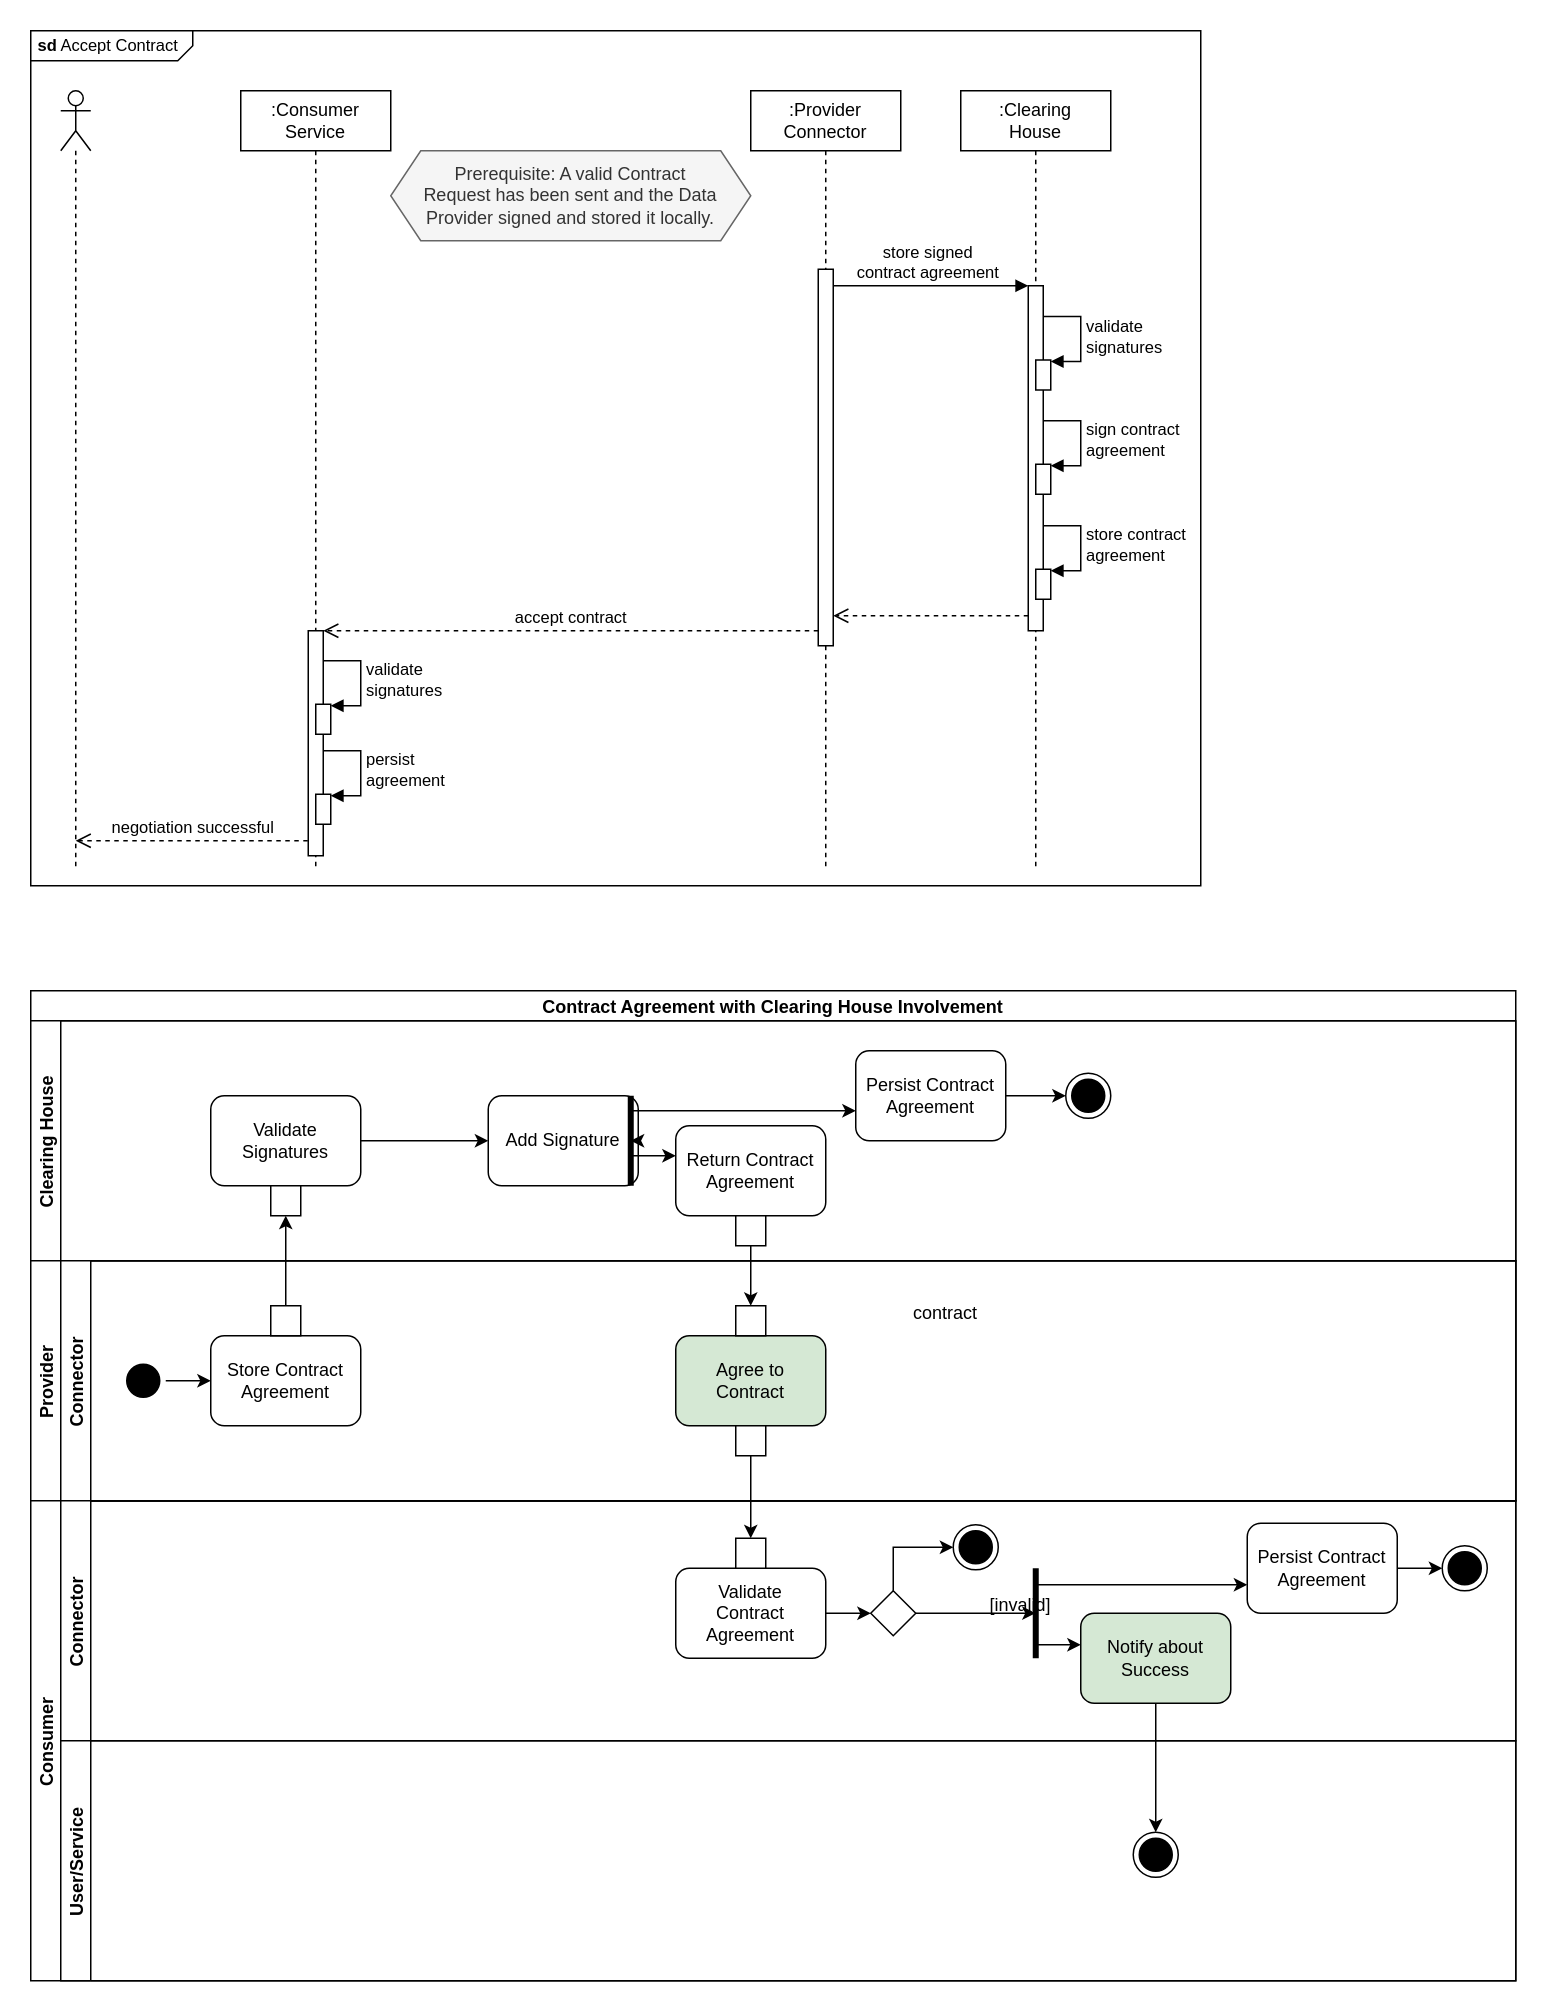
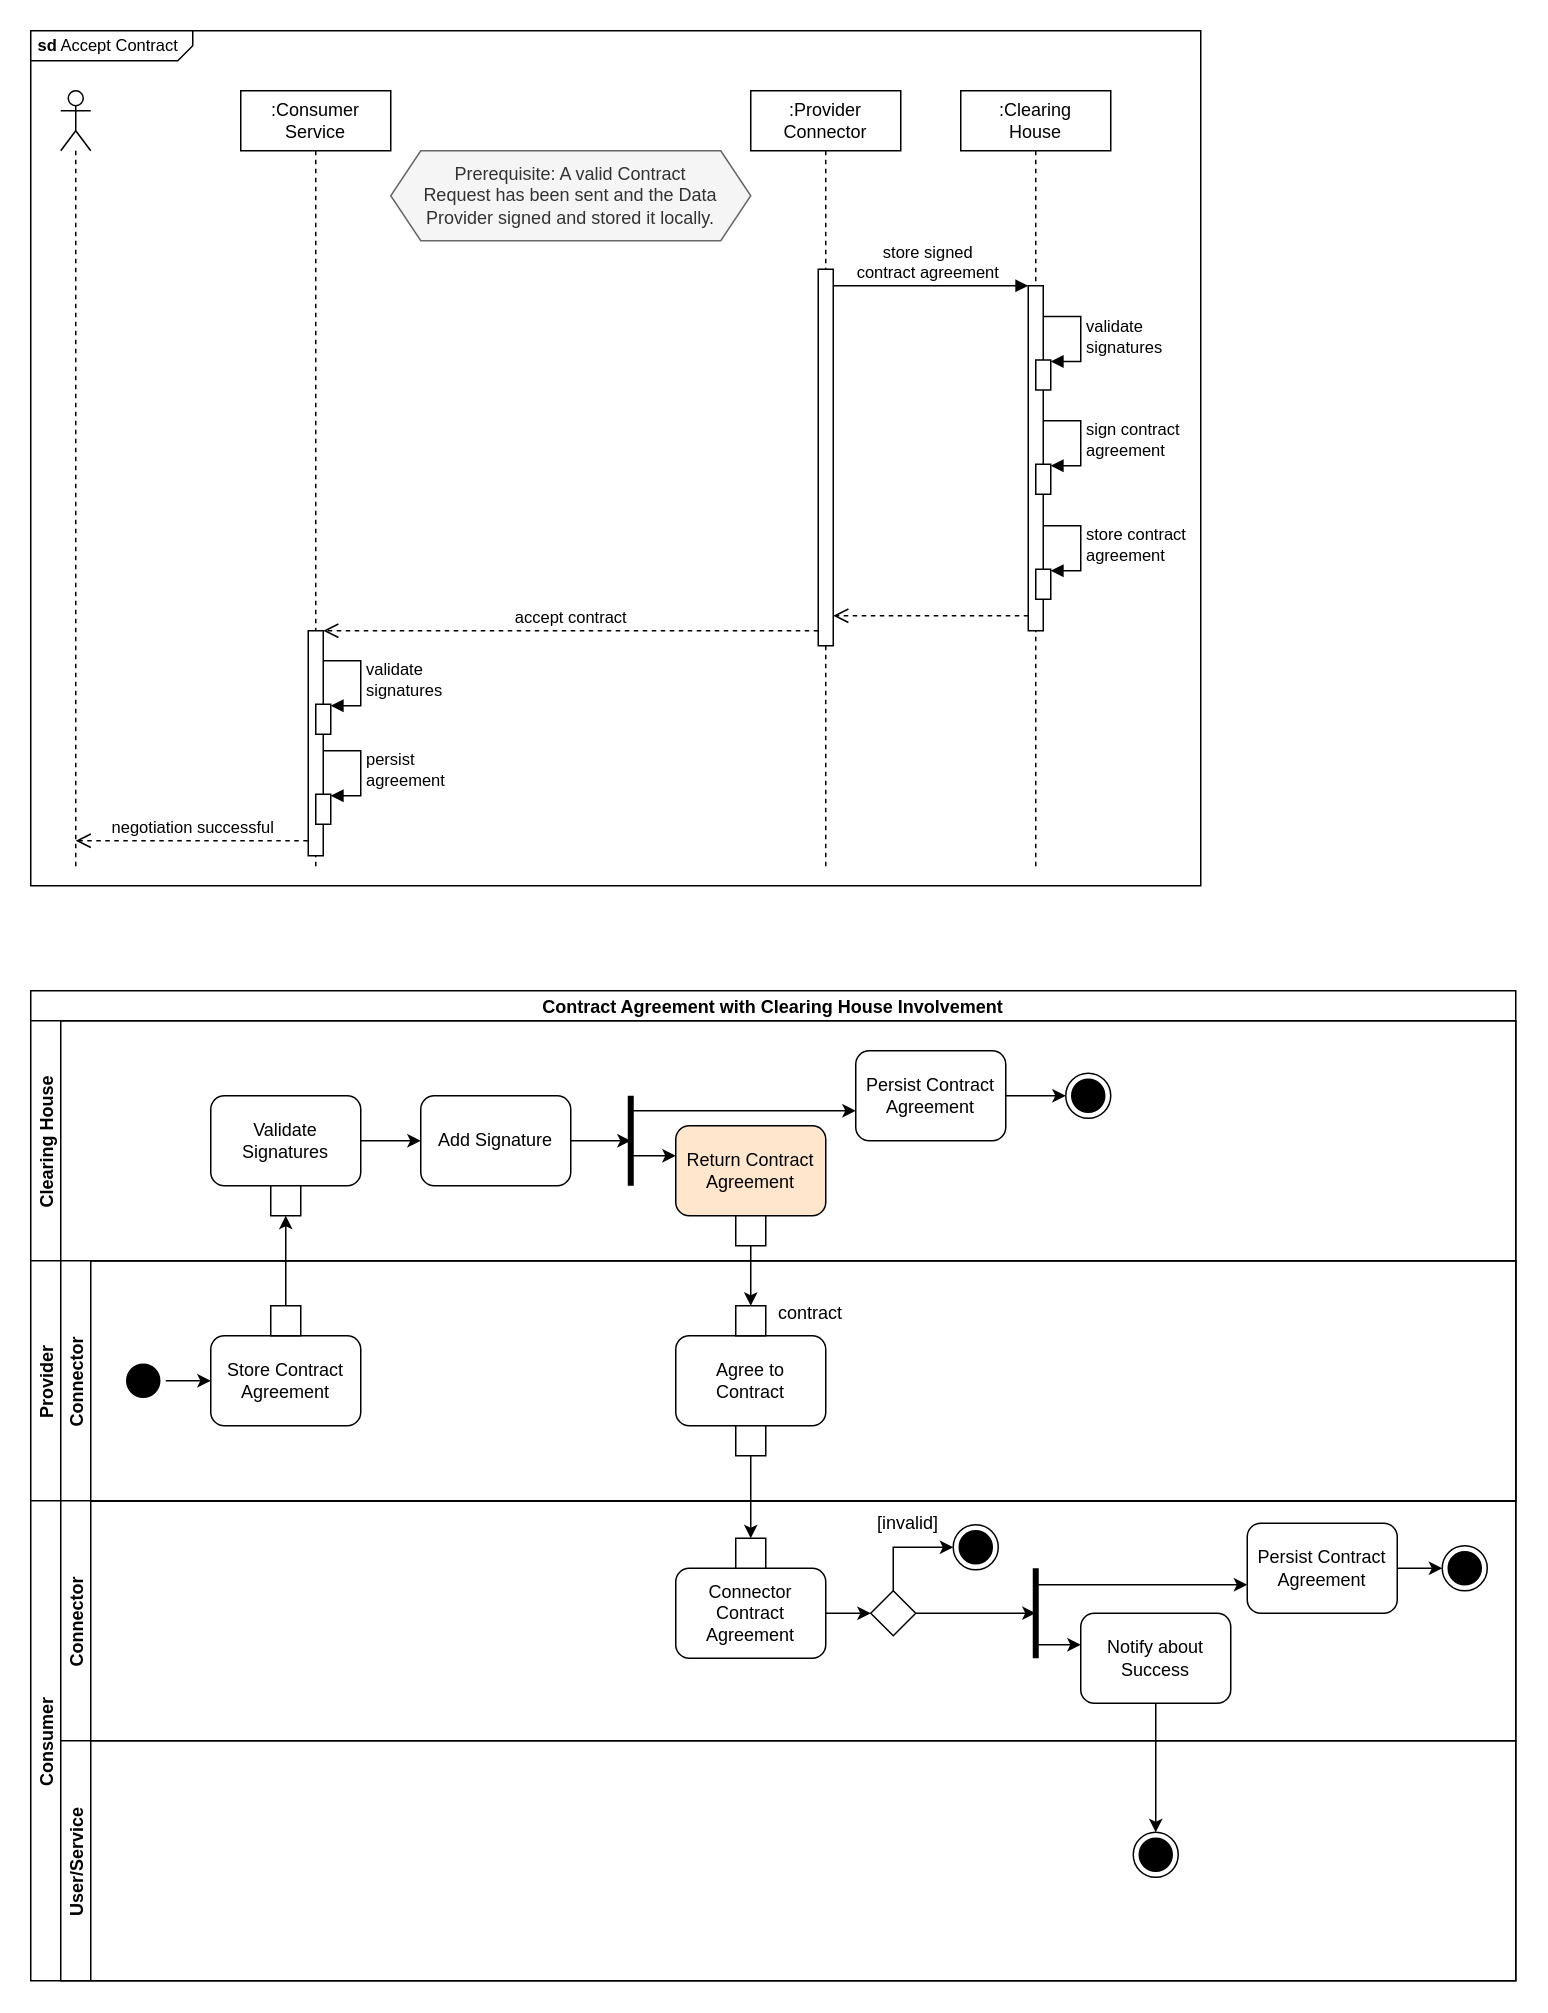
(563, 1141) -> (496, 1141)
(751, 1171) -> (751, 1171)
(946, 1313) -> (811, 1313)
(751, 1381) -> (751, 1381)
(1021, 1606) -> (908, 1523)
(751, 1613) -> (751, 1613)
(1156, 1658) -> (1156, 1658)
